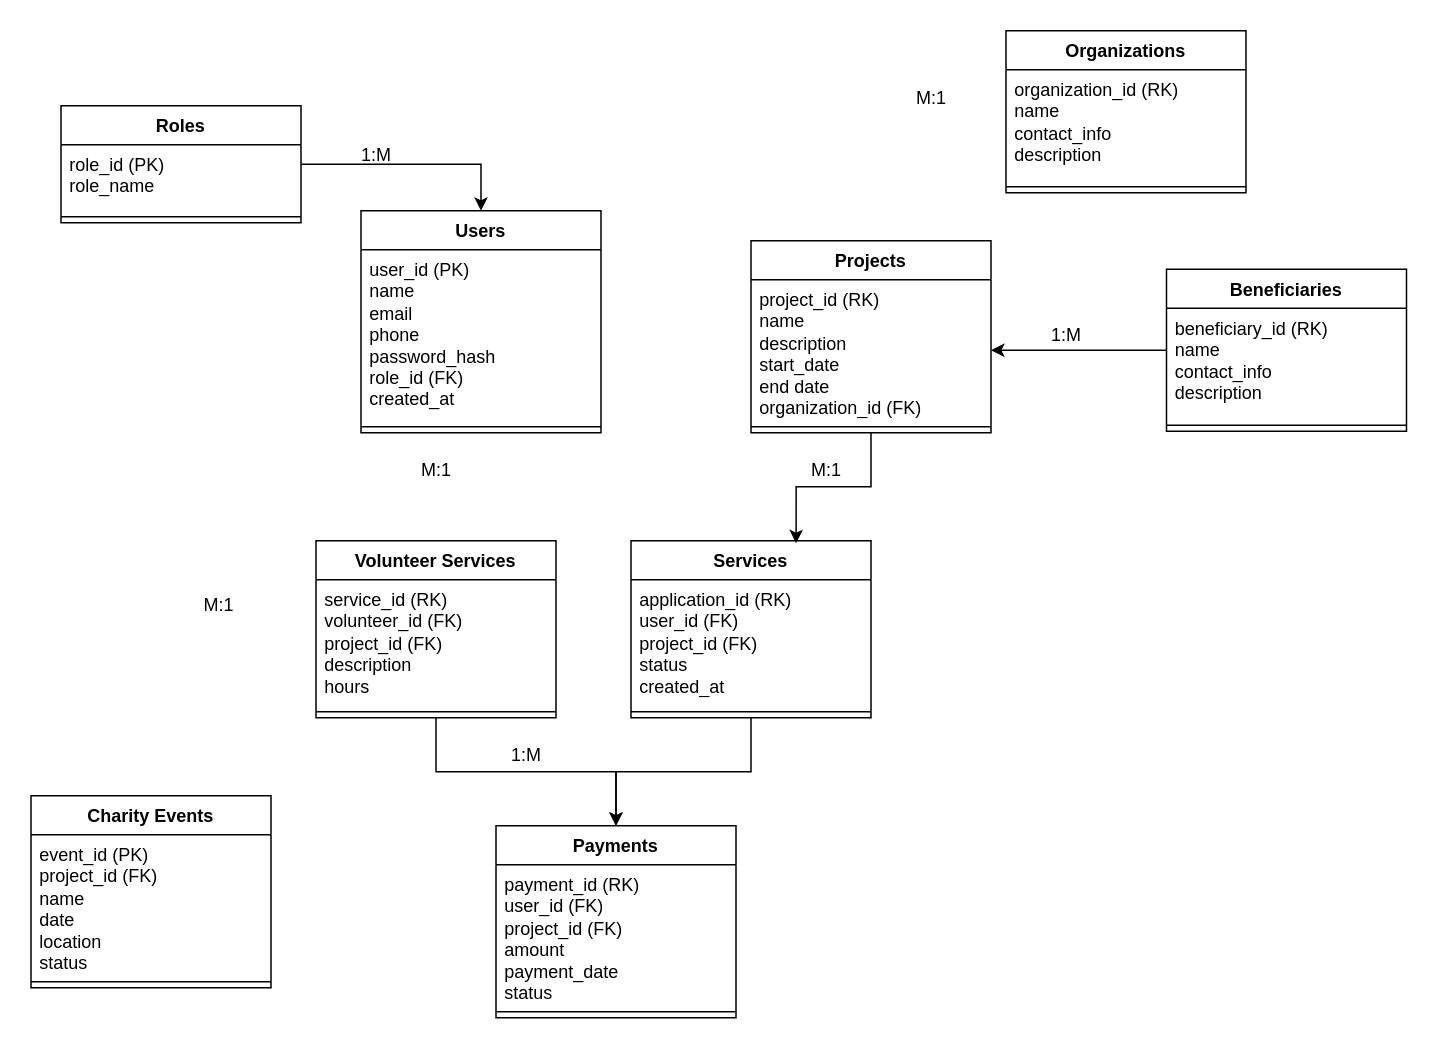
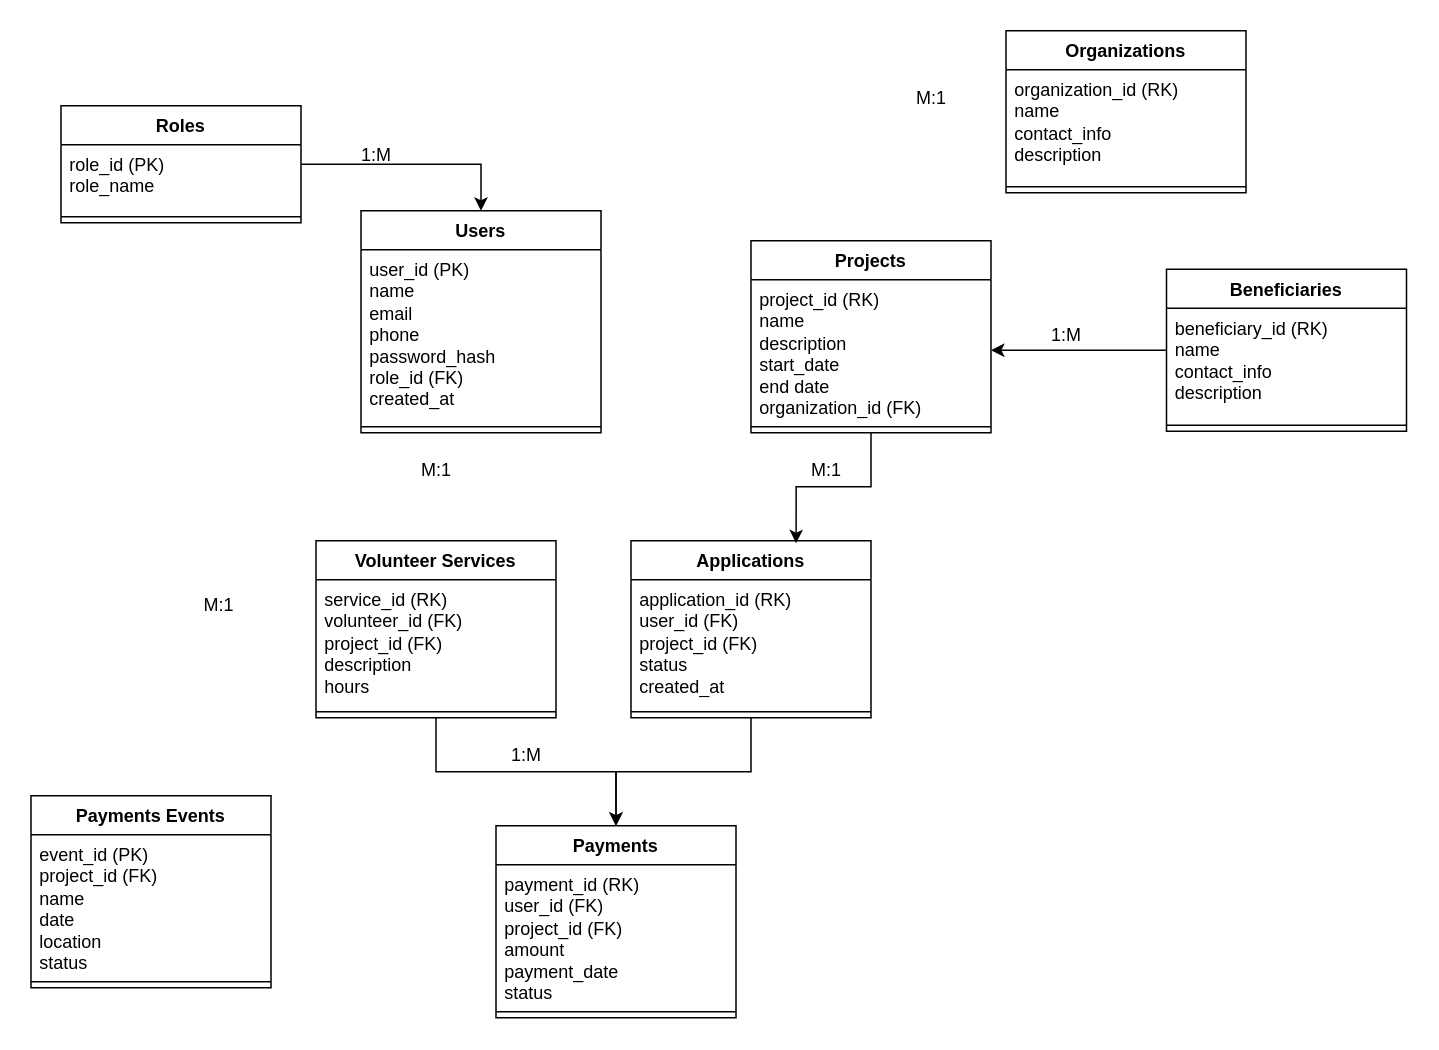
(751, 562) -> (751, 562)
(151, 817) -> (151, 817)
